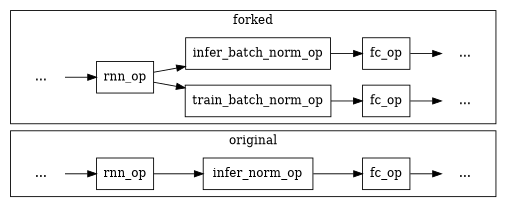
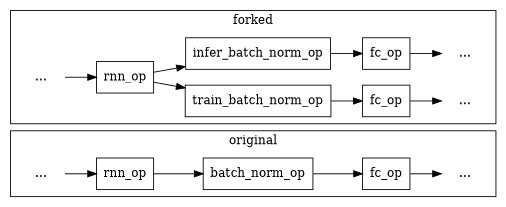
(258, 174) -> (258, 174)
